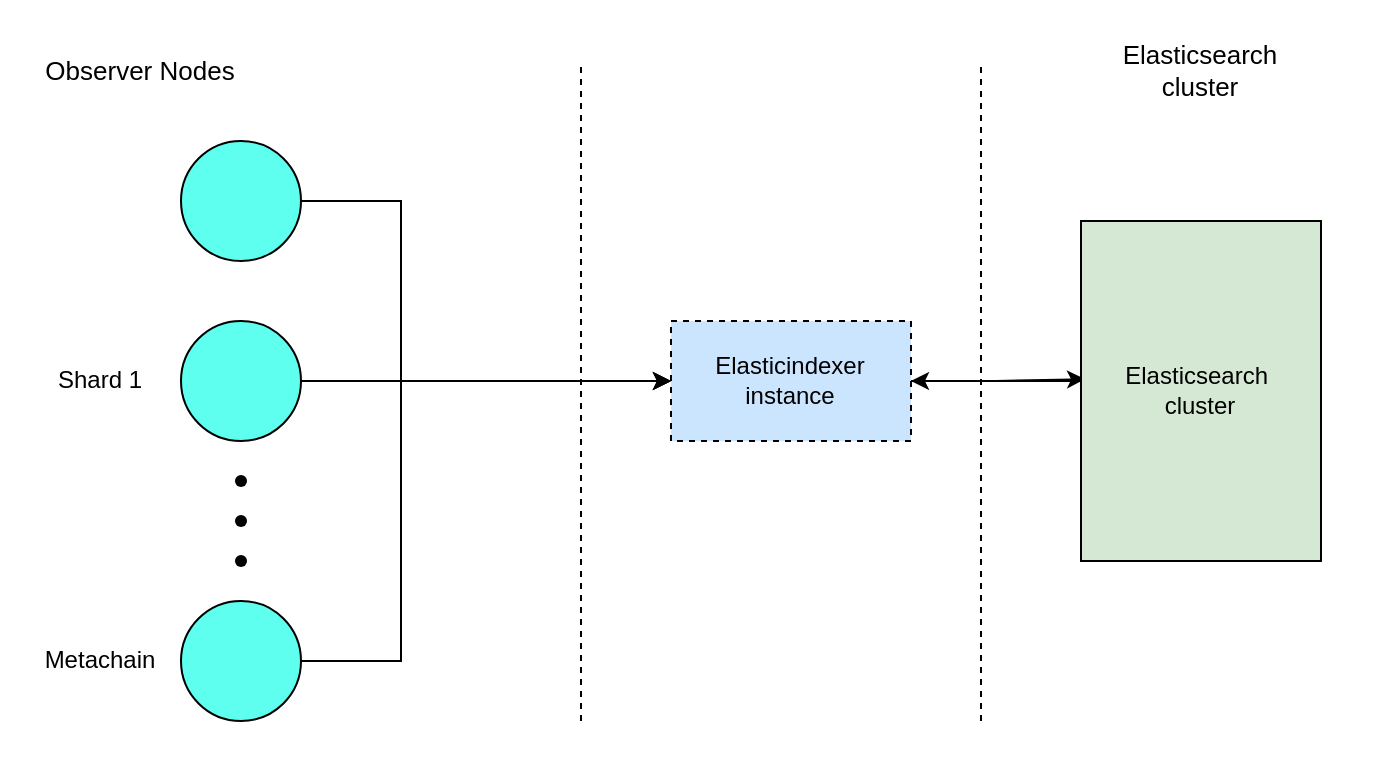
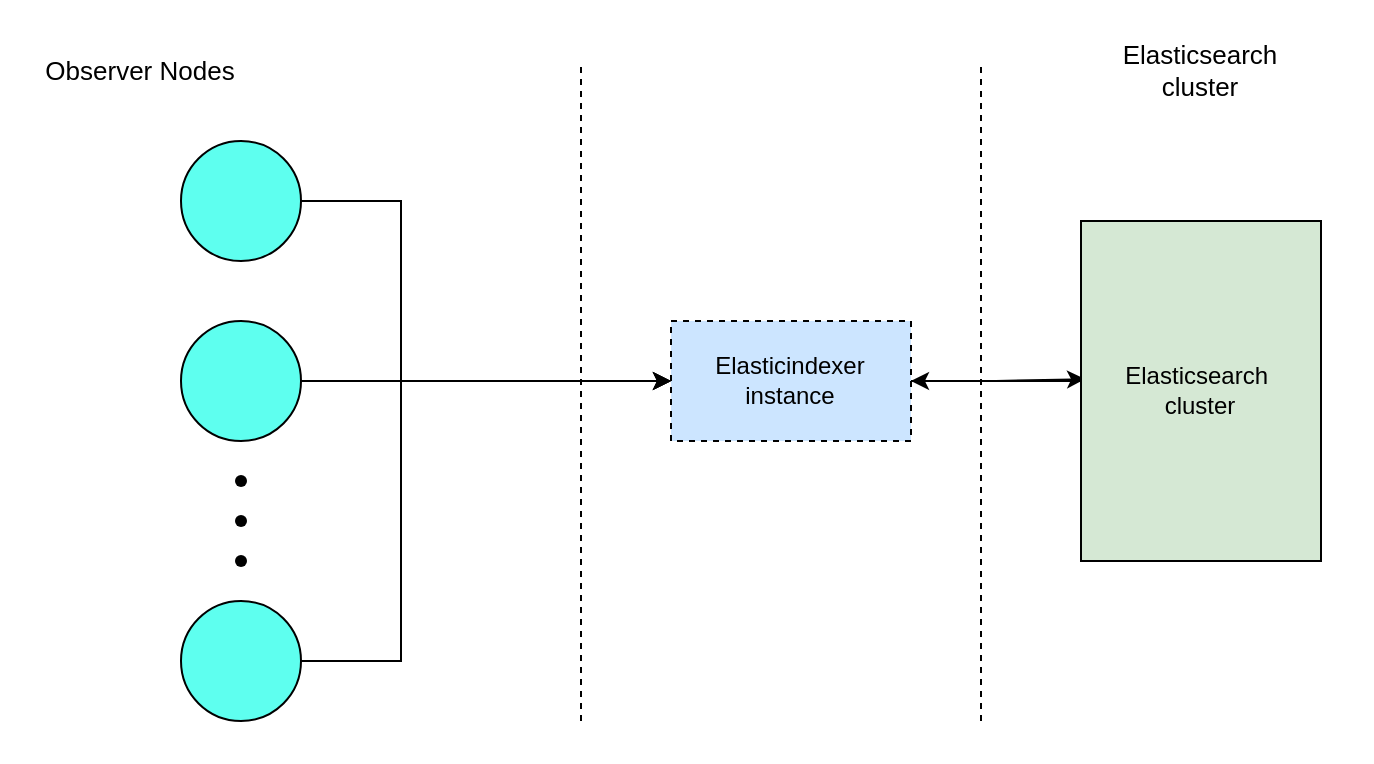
(101, 381) -> none
(101, 661) -> none
